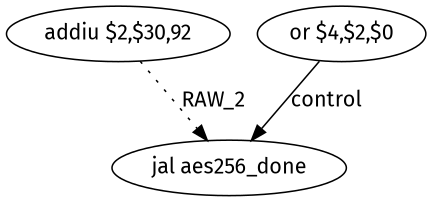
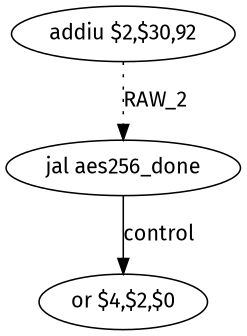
(291, 95) -> (123, 227)
